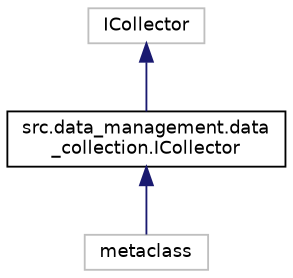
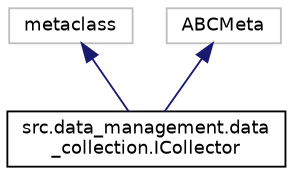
(146, 26) -> (224, 26)
(146, 210) -> (111, 85)
